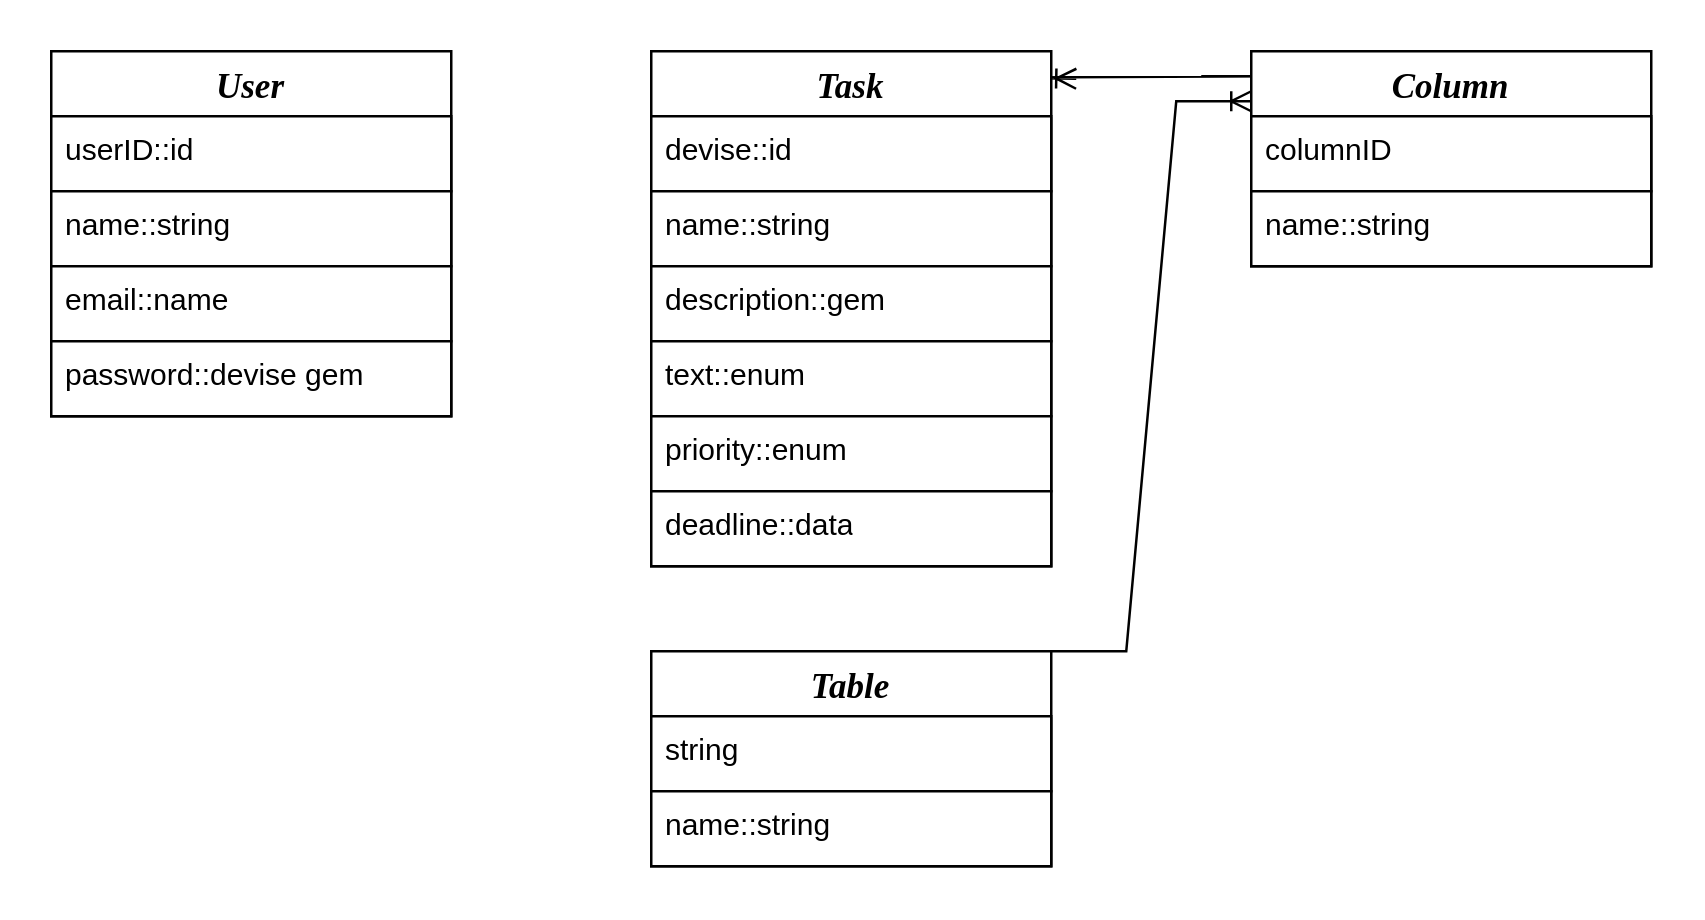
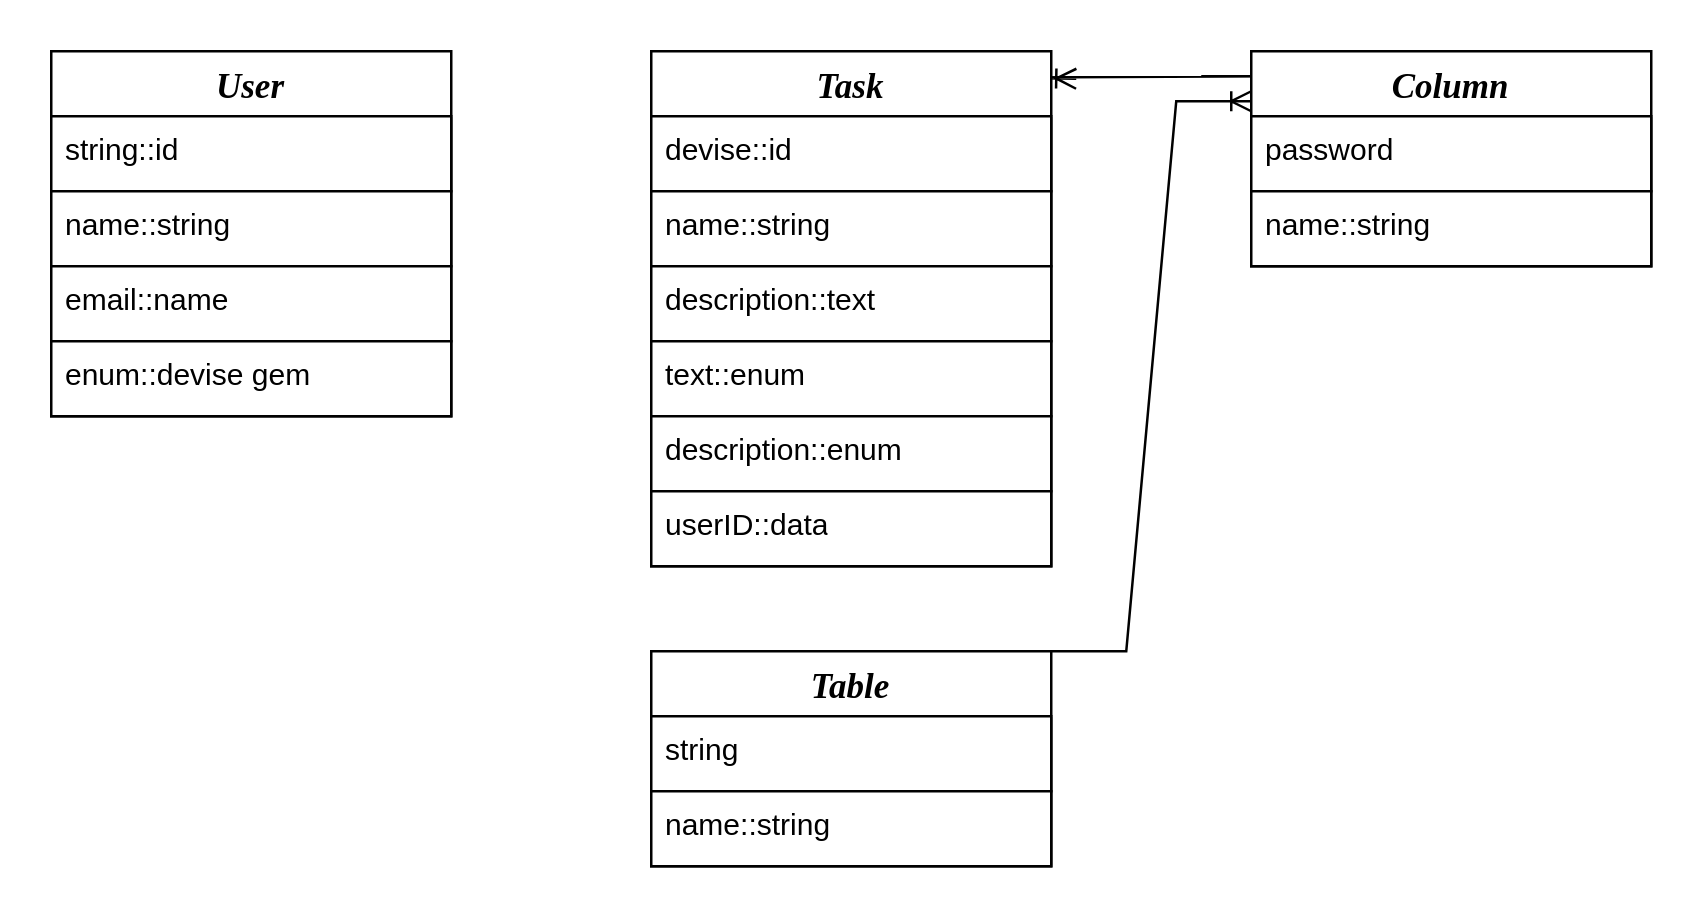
(139, 152) -> (135, 152)
(1330, 152) -> (1333, 152)
(785, 302) -> (793, 302)
(219, 377) -> (185, 377)
(768, 452) -> (793, 452)
(768, 527) -> (759, 527)
